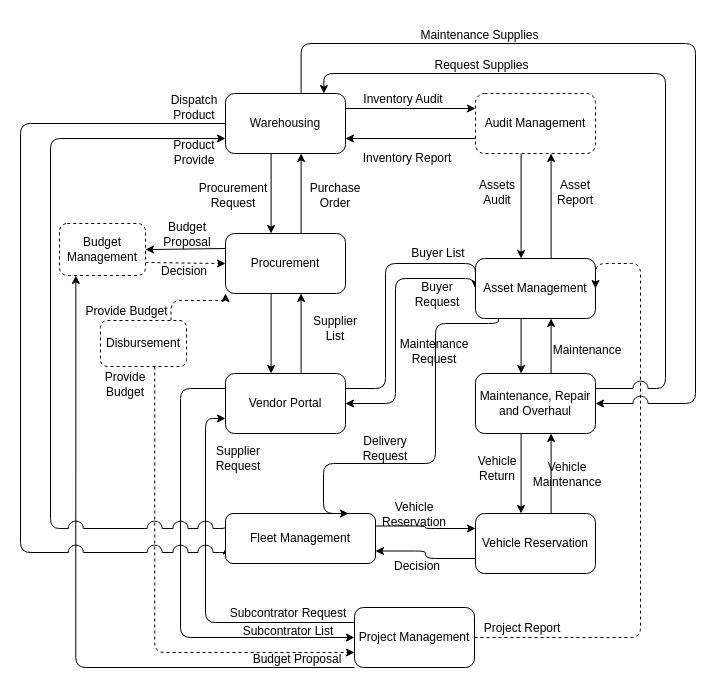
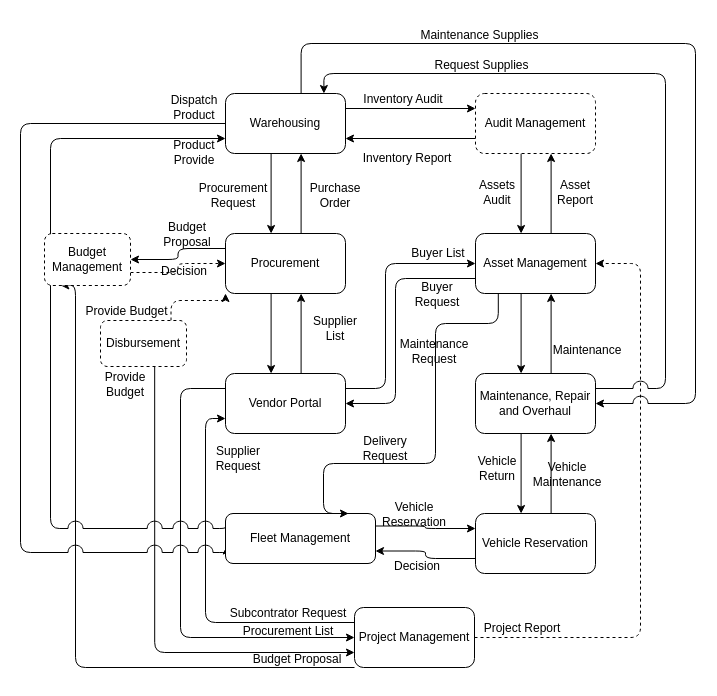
(103, 250) -> (88, 260)
(536, 289) -> (536, 264)
(155, 602) -> (155, 602)
(289, 632) -> (289, 632)
